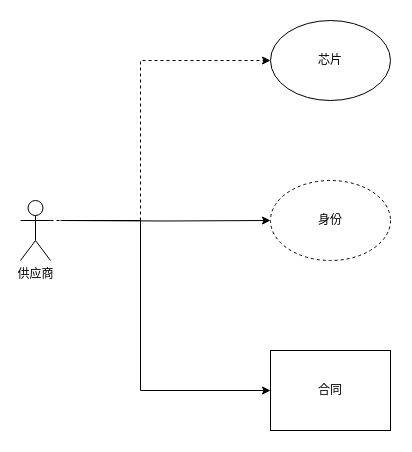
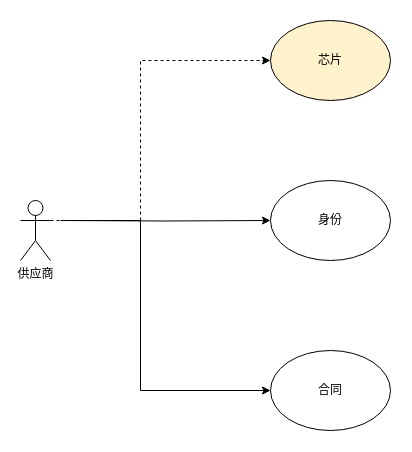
(331, 61) -> (331, 61)
(331, 221) -> (331, 221)
(331, 391) -> (331, 391)
